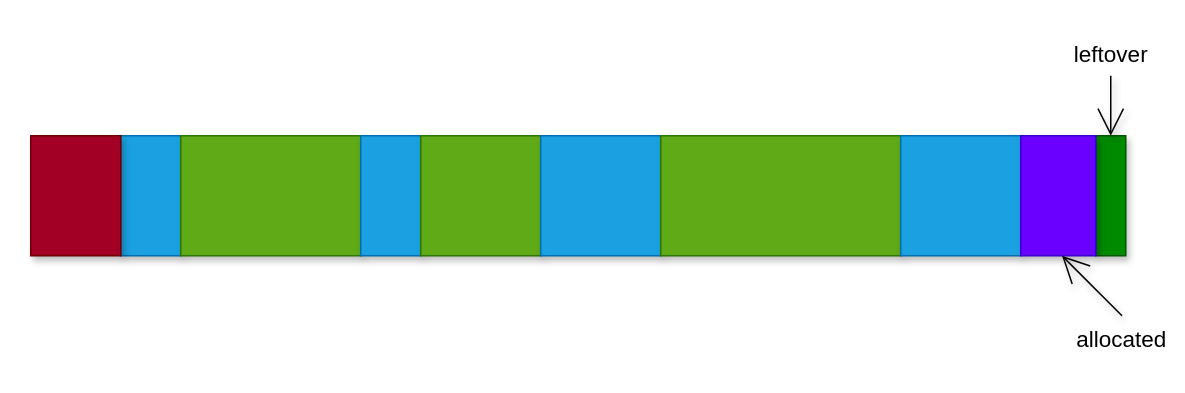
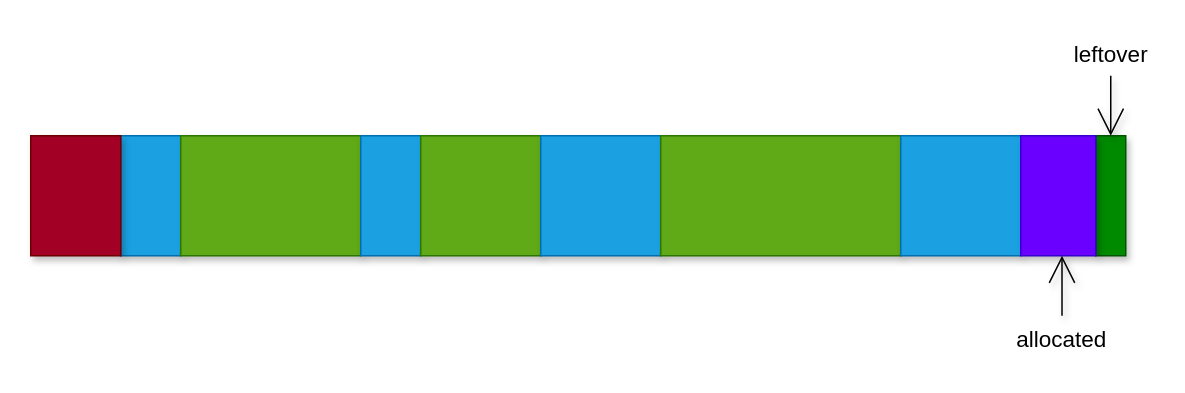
(1122, 338) -> (1062, 338)
